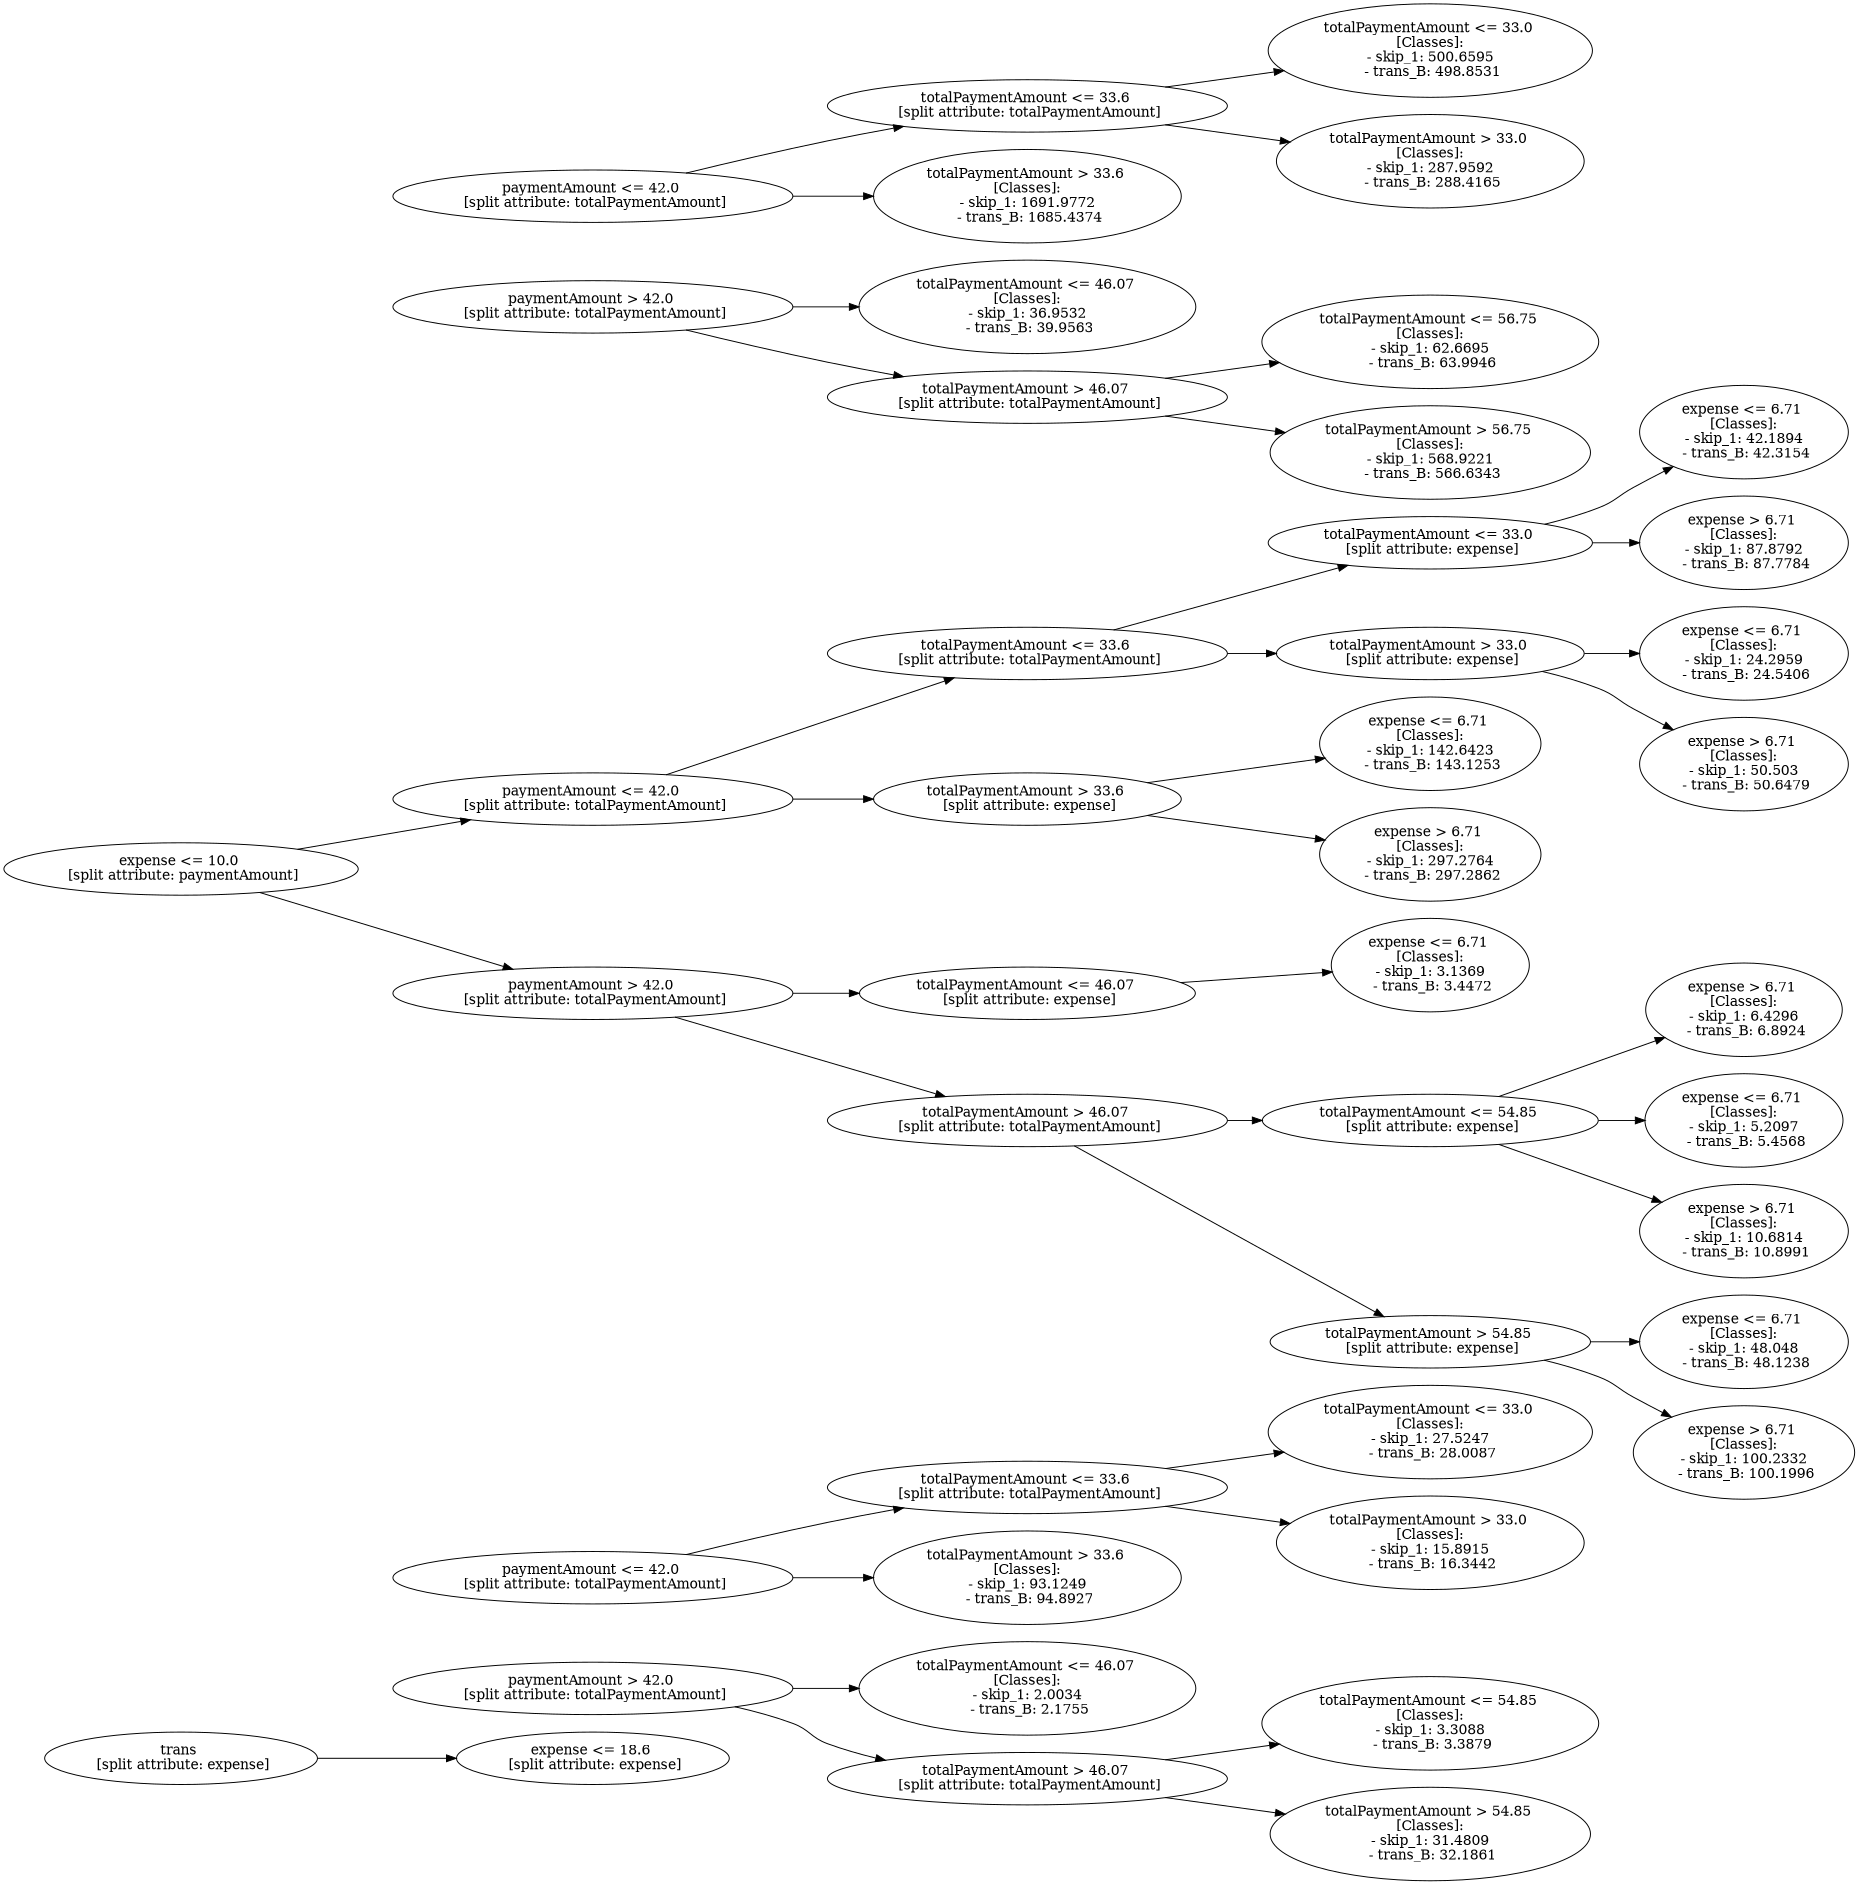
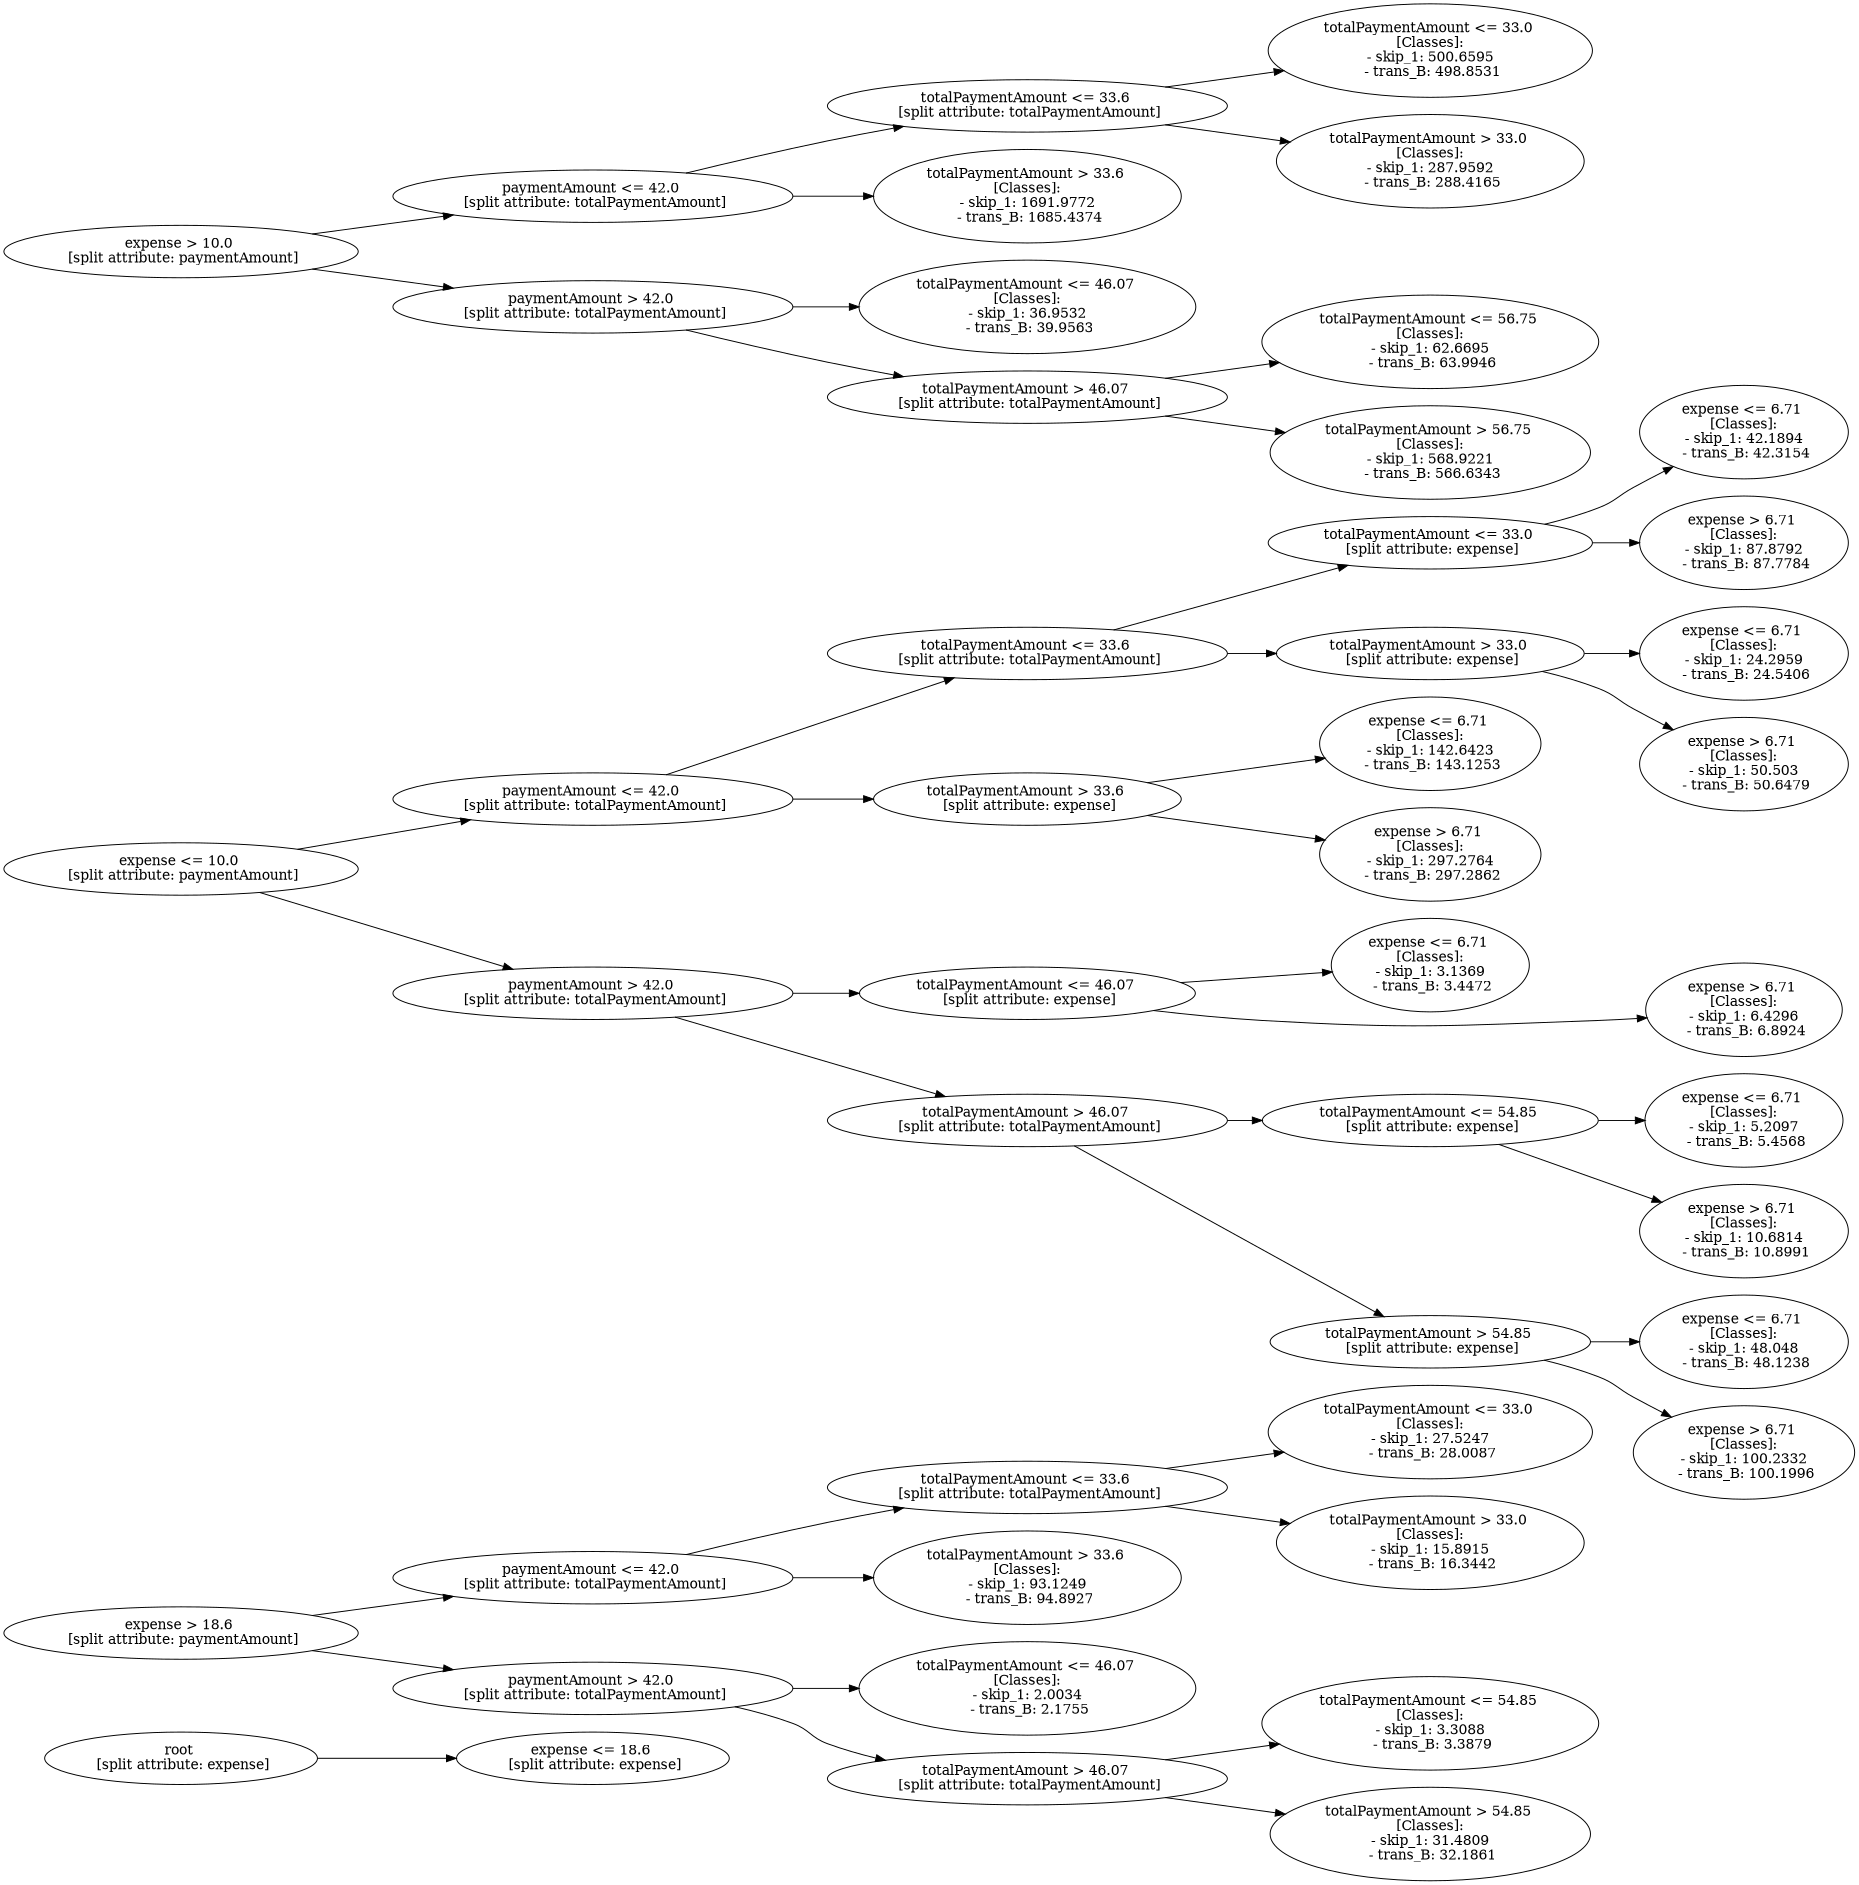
none -> (181, 252)
(1577, 1069) -> (1395, 1026)
none -> (181, 1633)
(181, 1758) -> (181, 1758)
